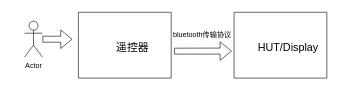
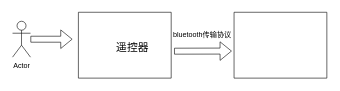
(33, 39) -> (21, 39)
(288, 48) -> none
